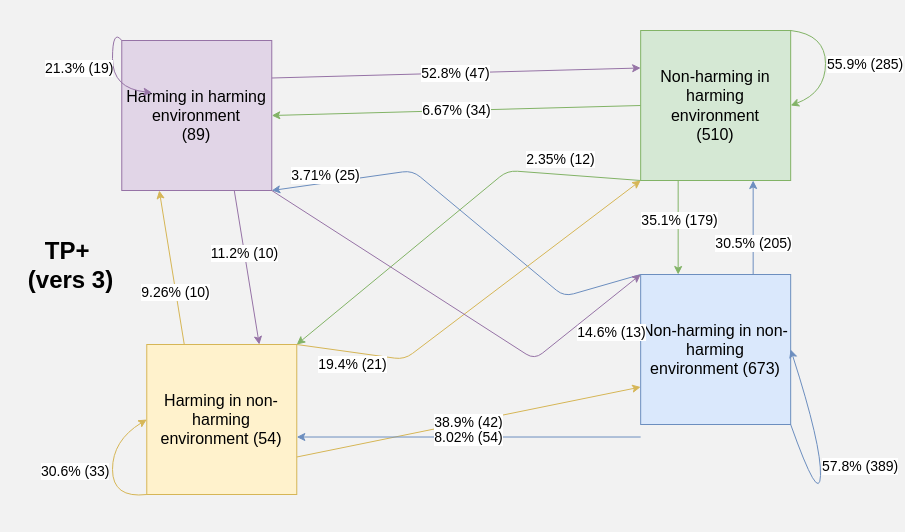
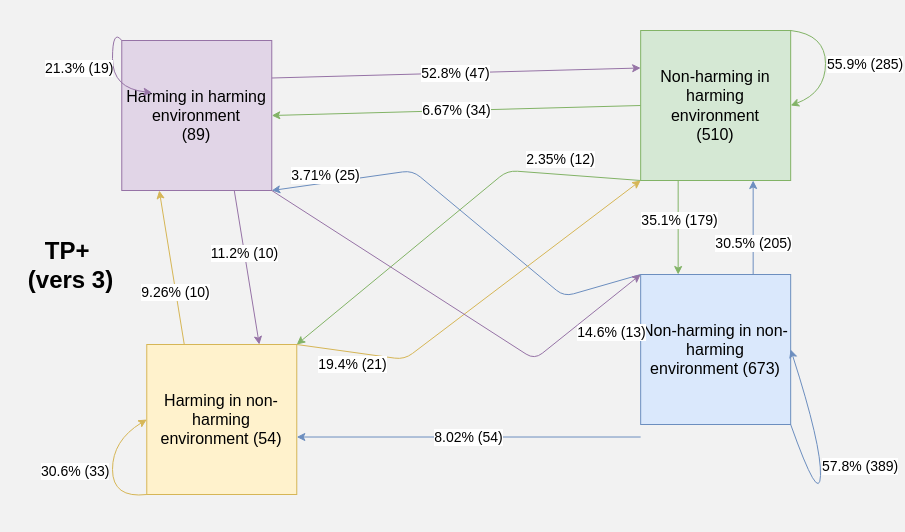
(519, 412) -> none
